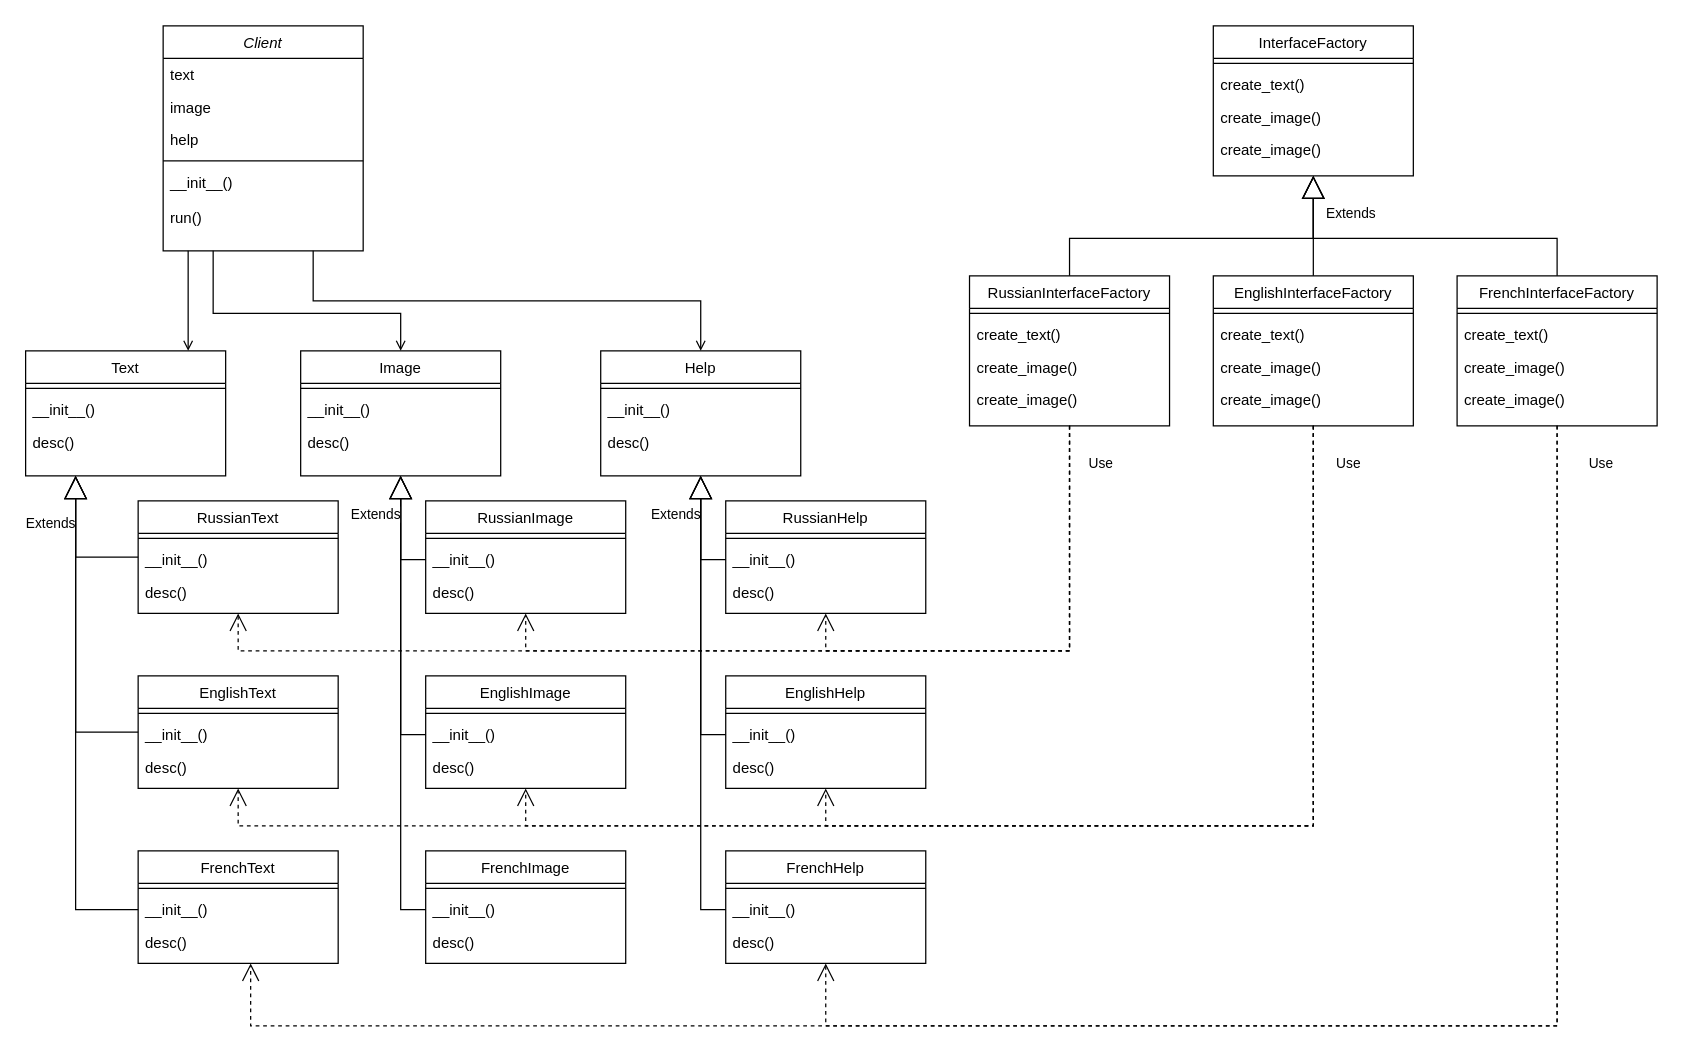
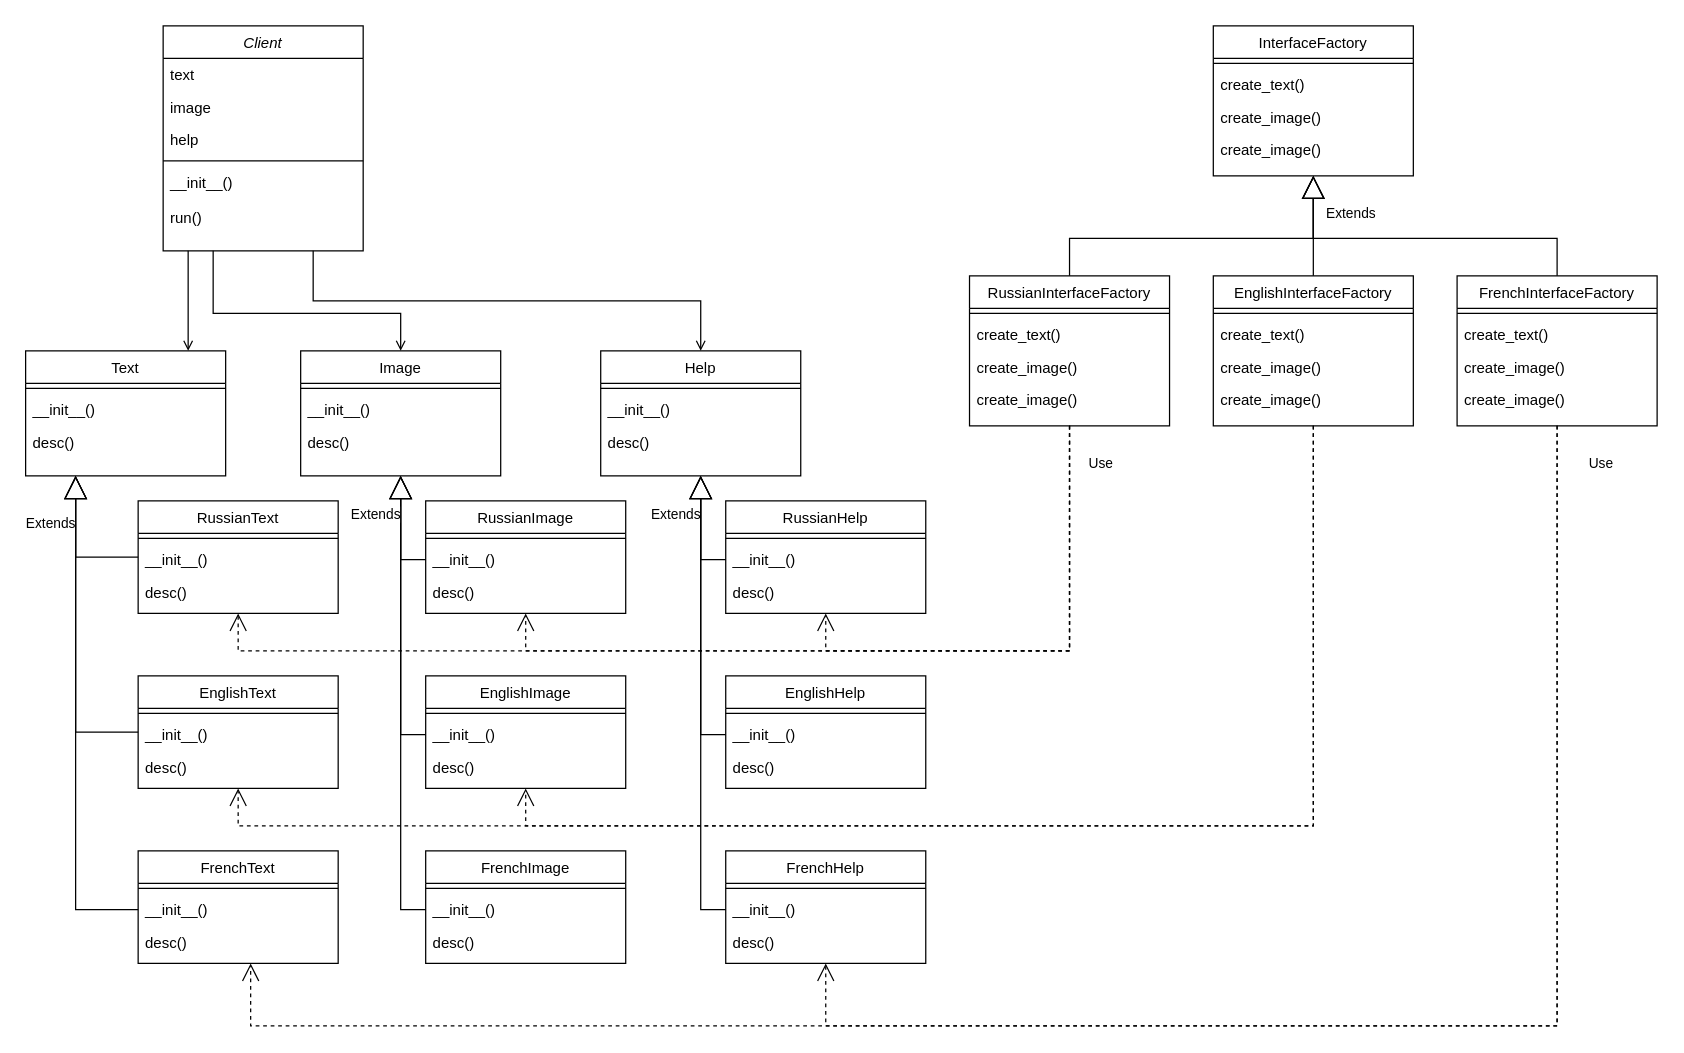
(826, 806) -> none
